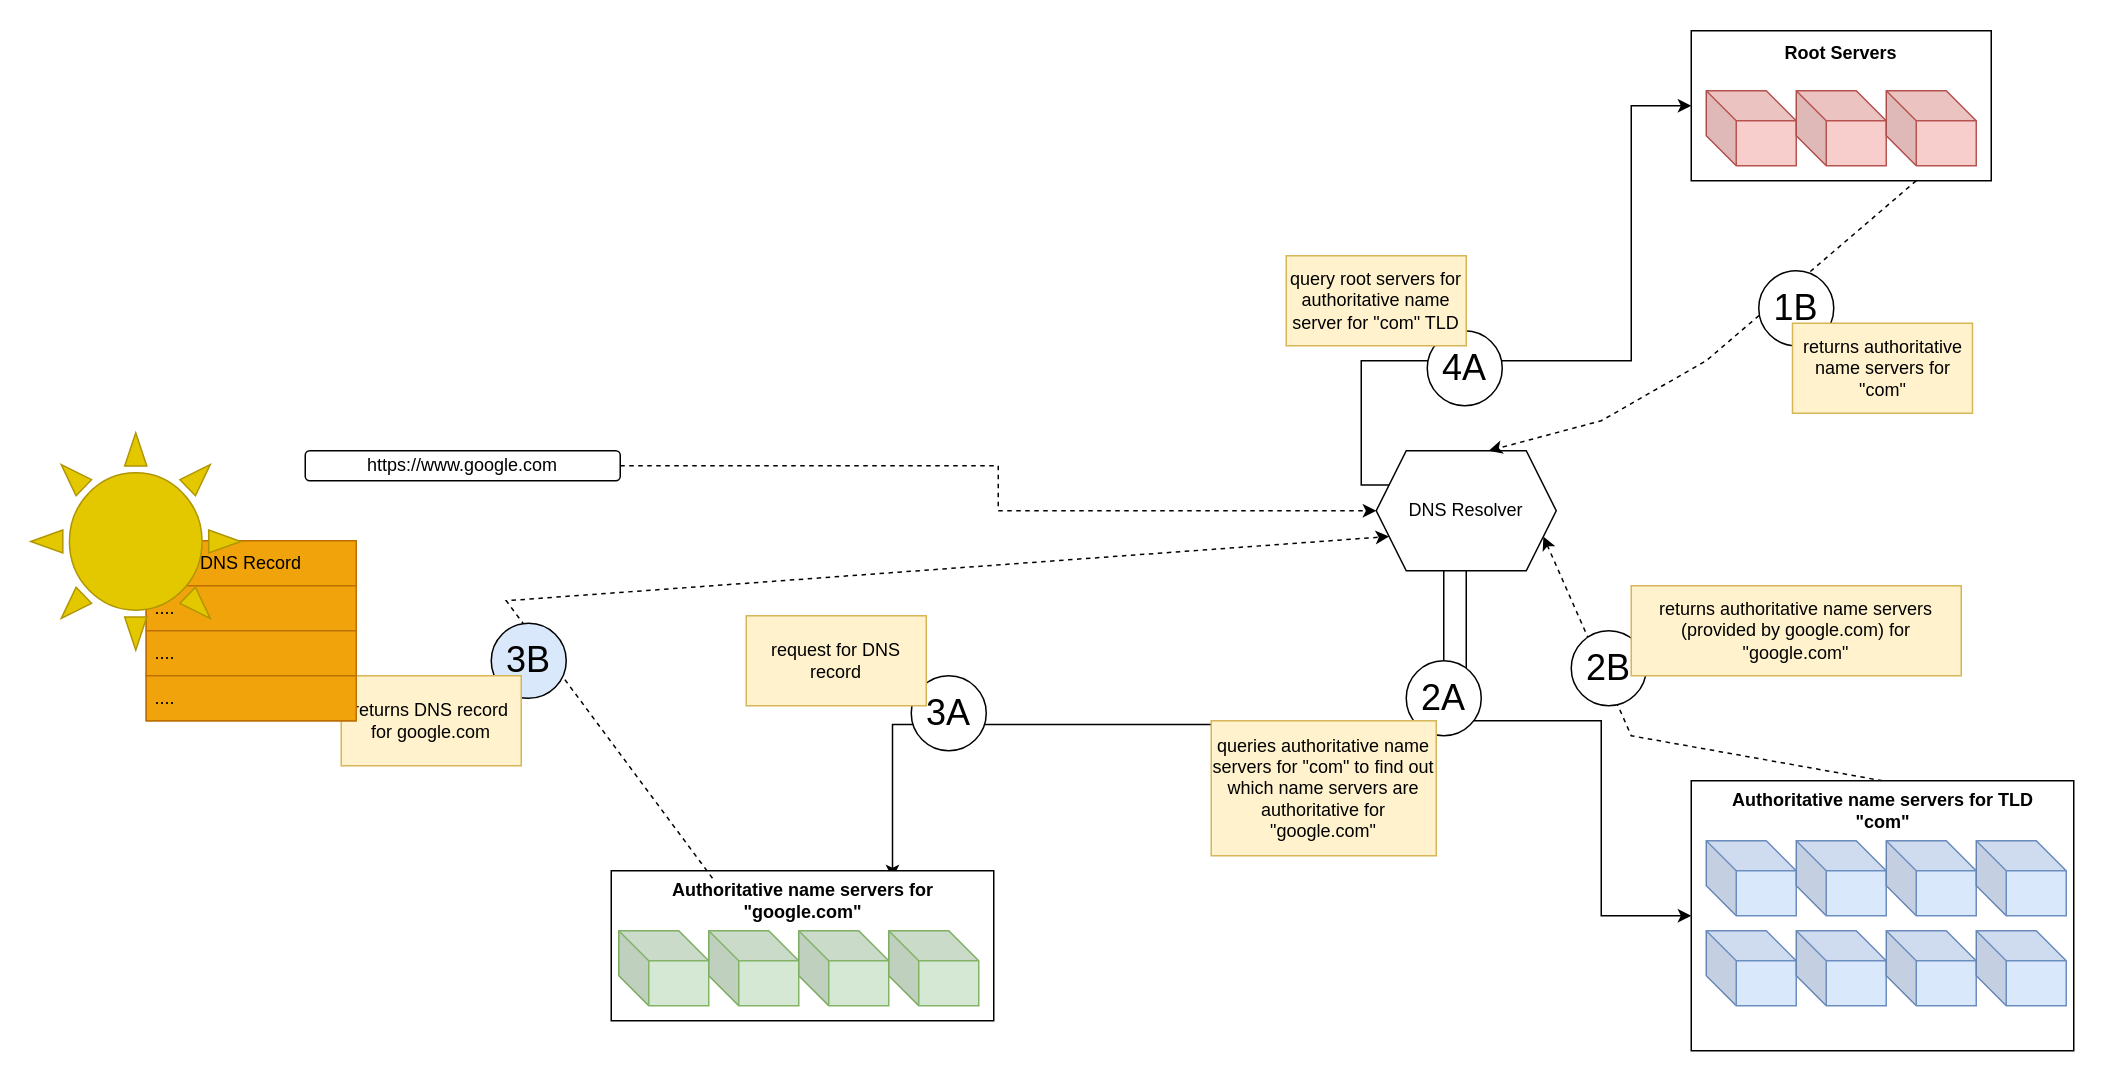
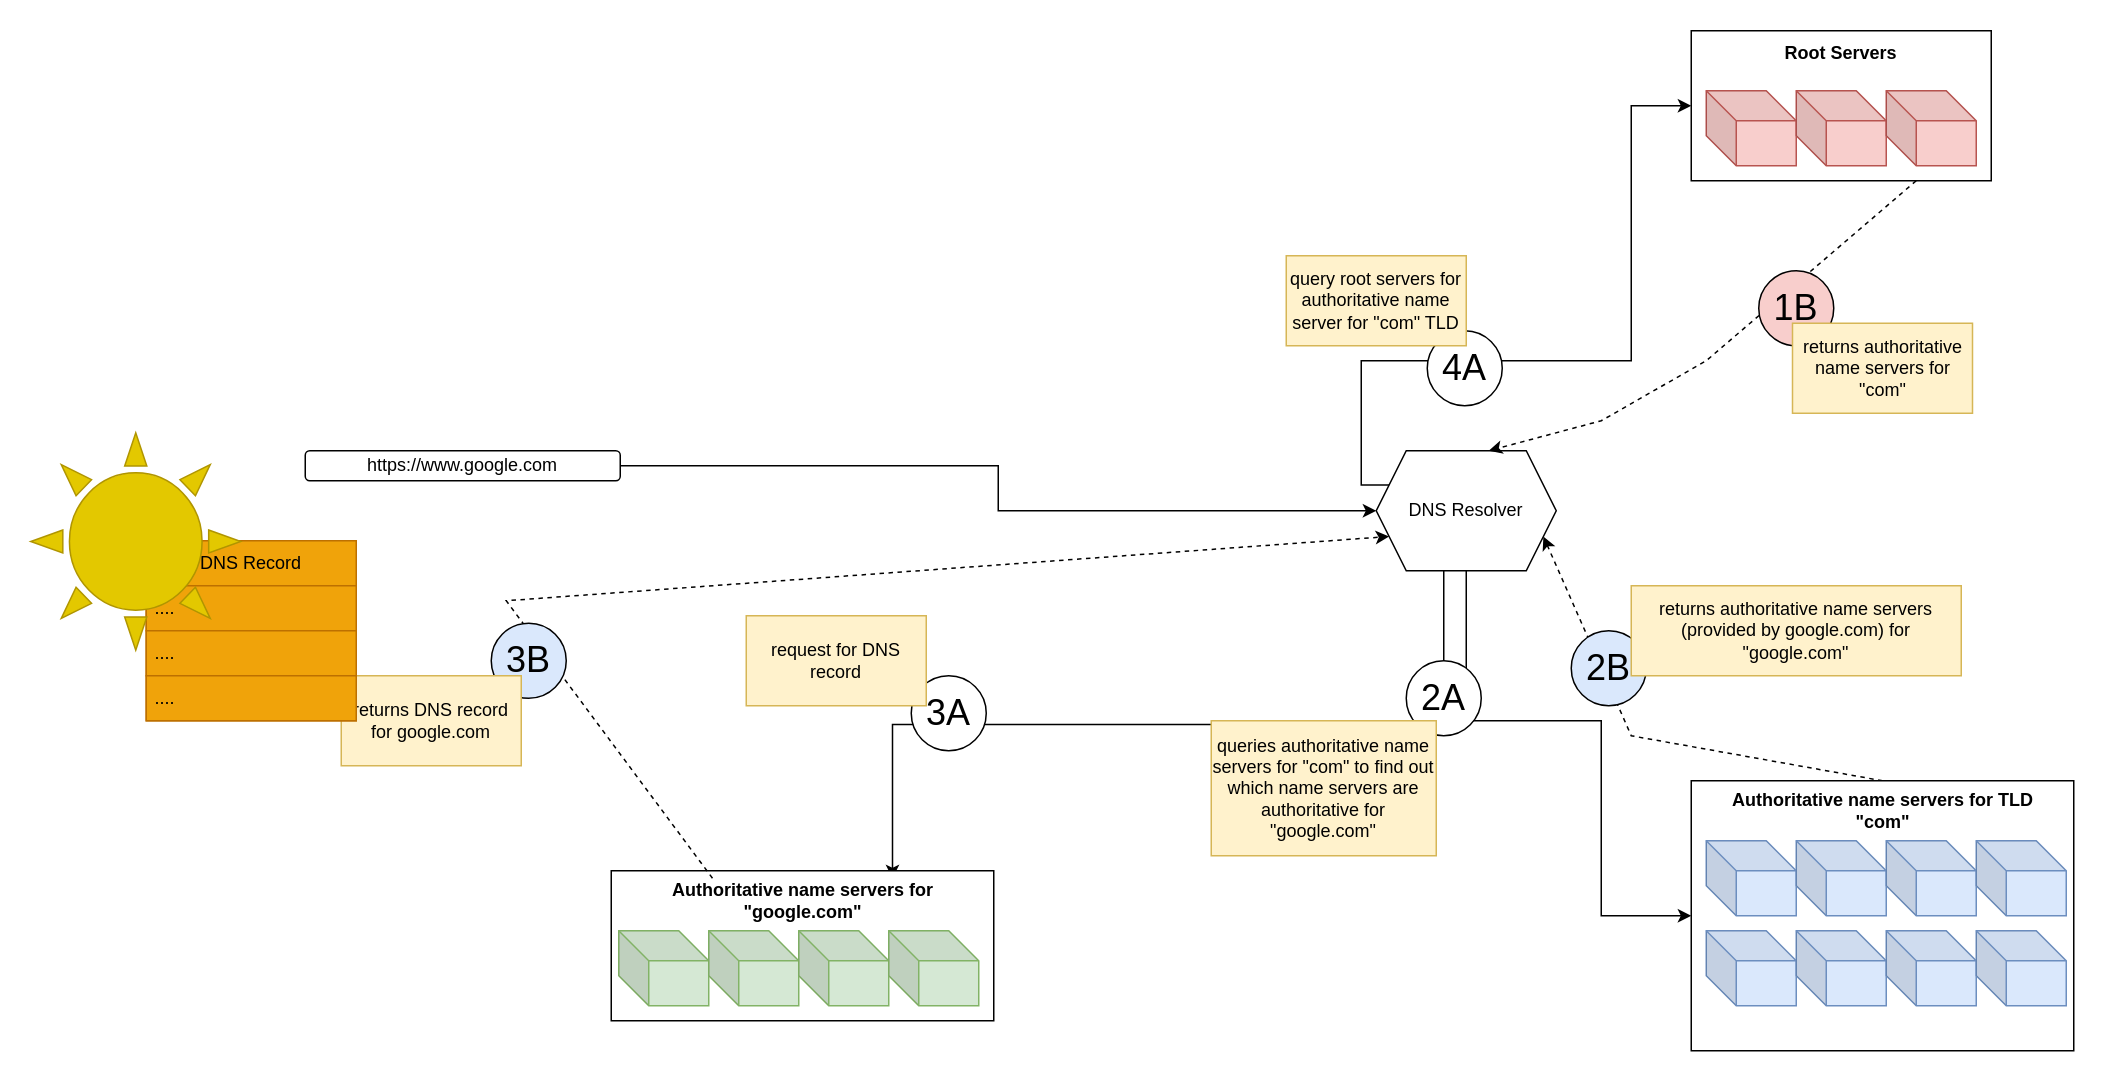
(1796, 308) -> (1796, 308)
(998, 485) -> (998, 485)
(1609, 668) -> (1609, 668)
